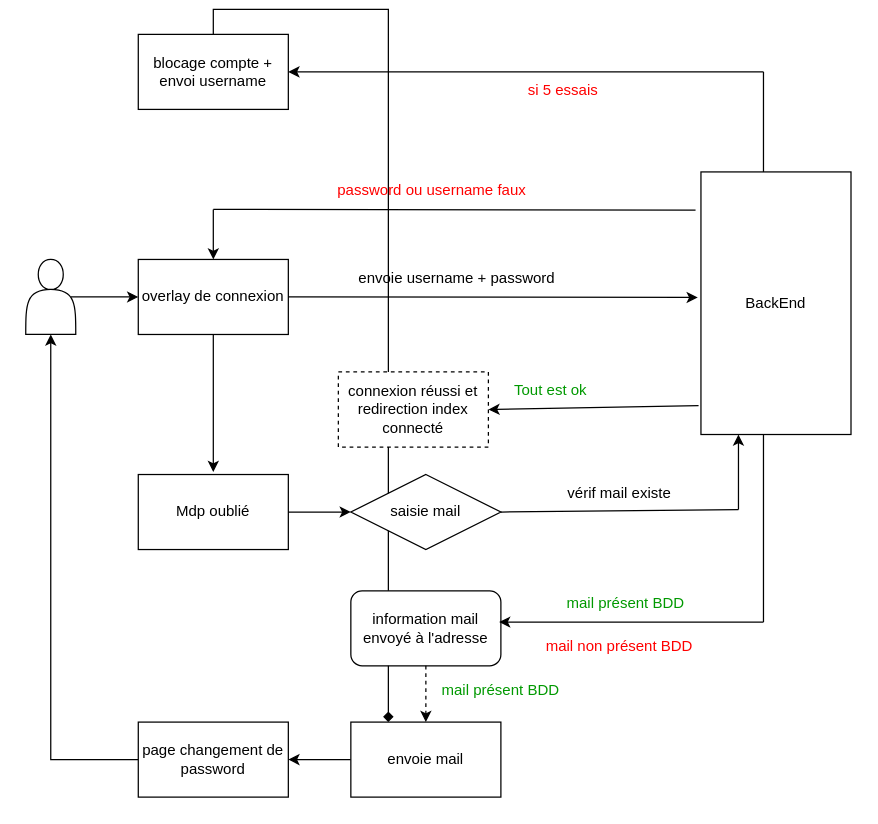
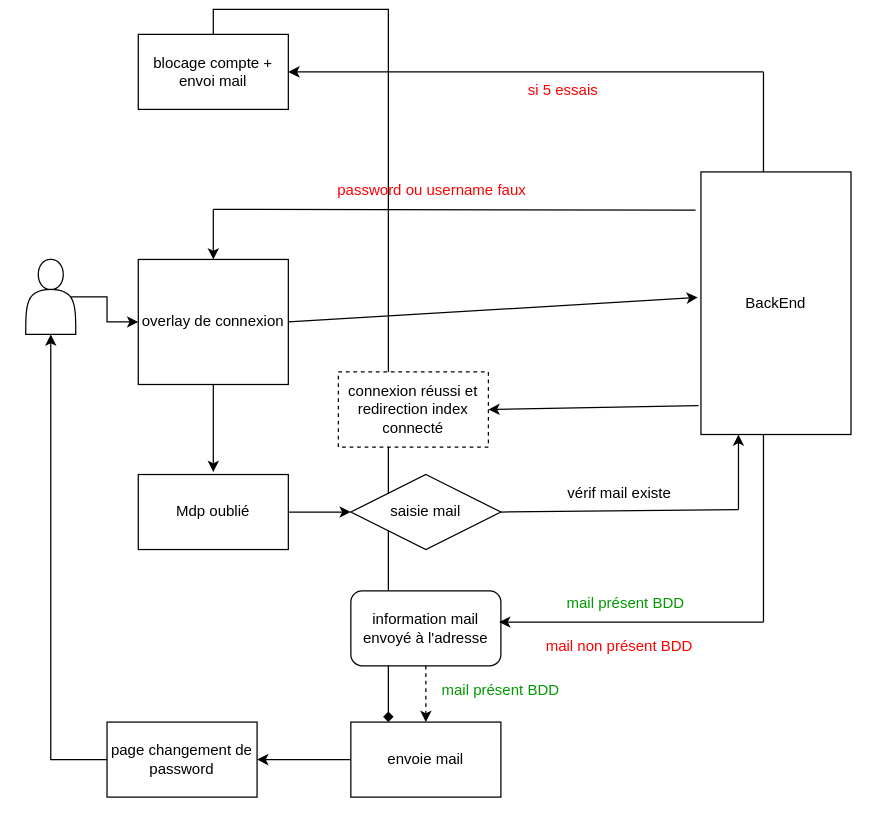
(213, 72) -> (213, 72)
(457, 278) -> none
(213, 297) -> (213, 322)
(551, 391) -> none
(213, 759) -> (182, 759)
